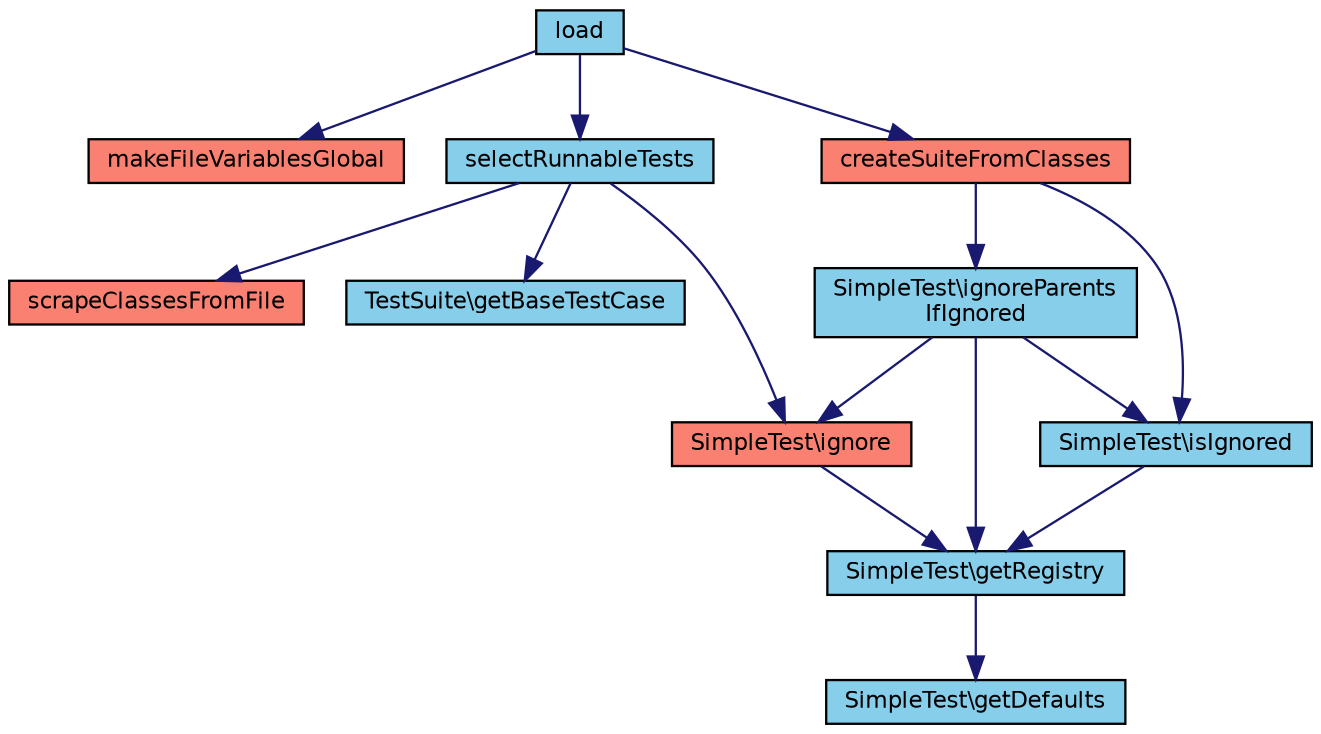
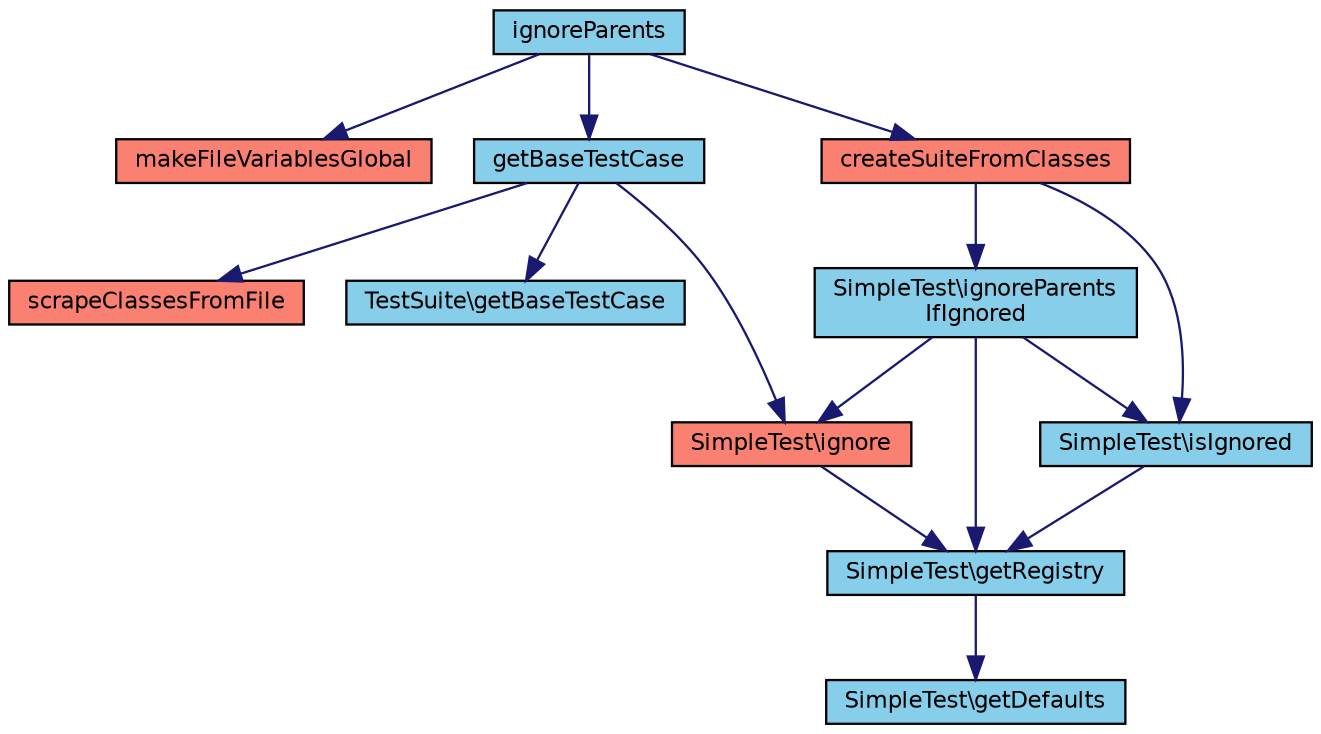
(580, 32) -> (589, 32)
(580, 161) -> (589, 161)
